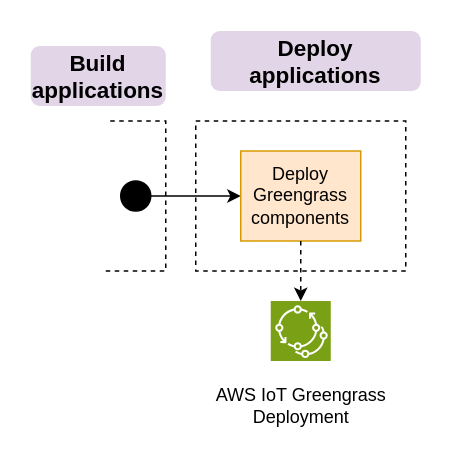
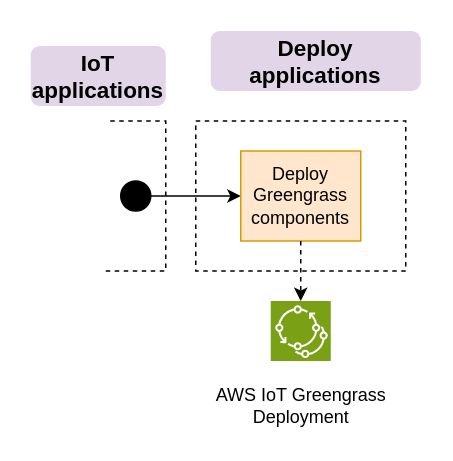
(98, 76) -> (98, 76)
